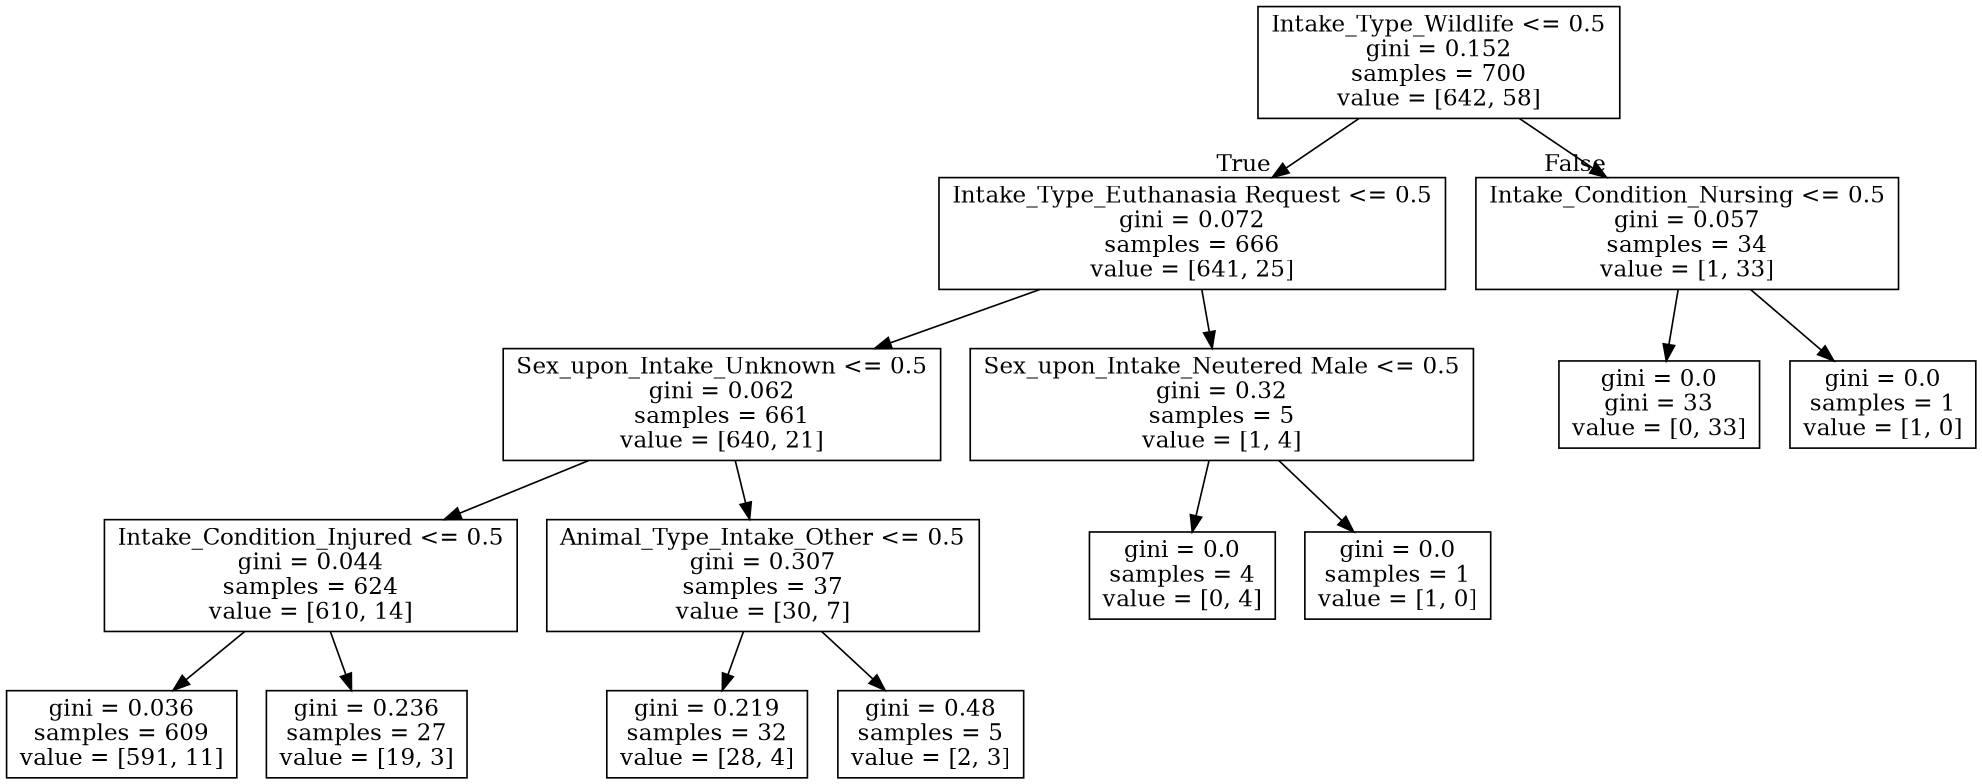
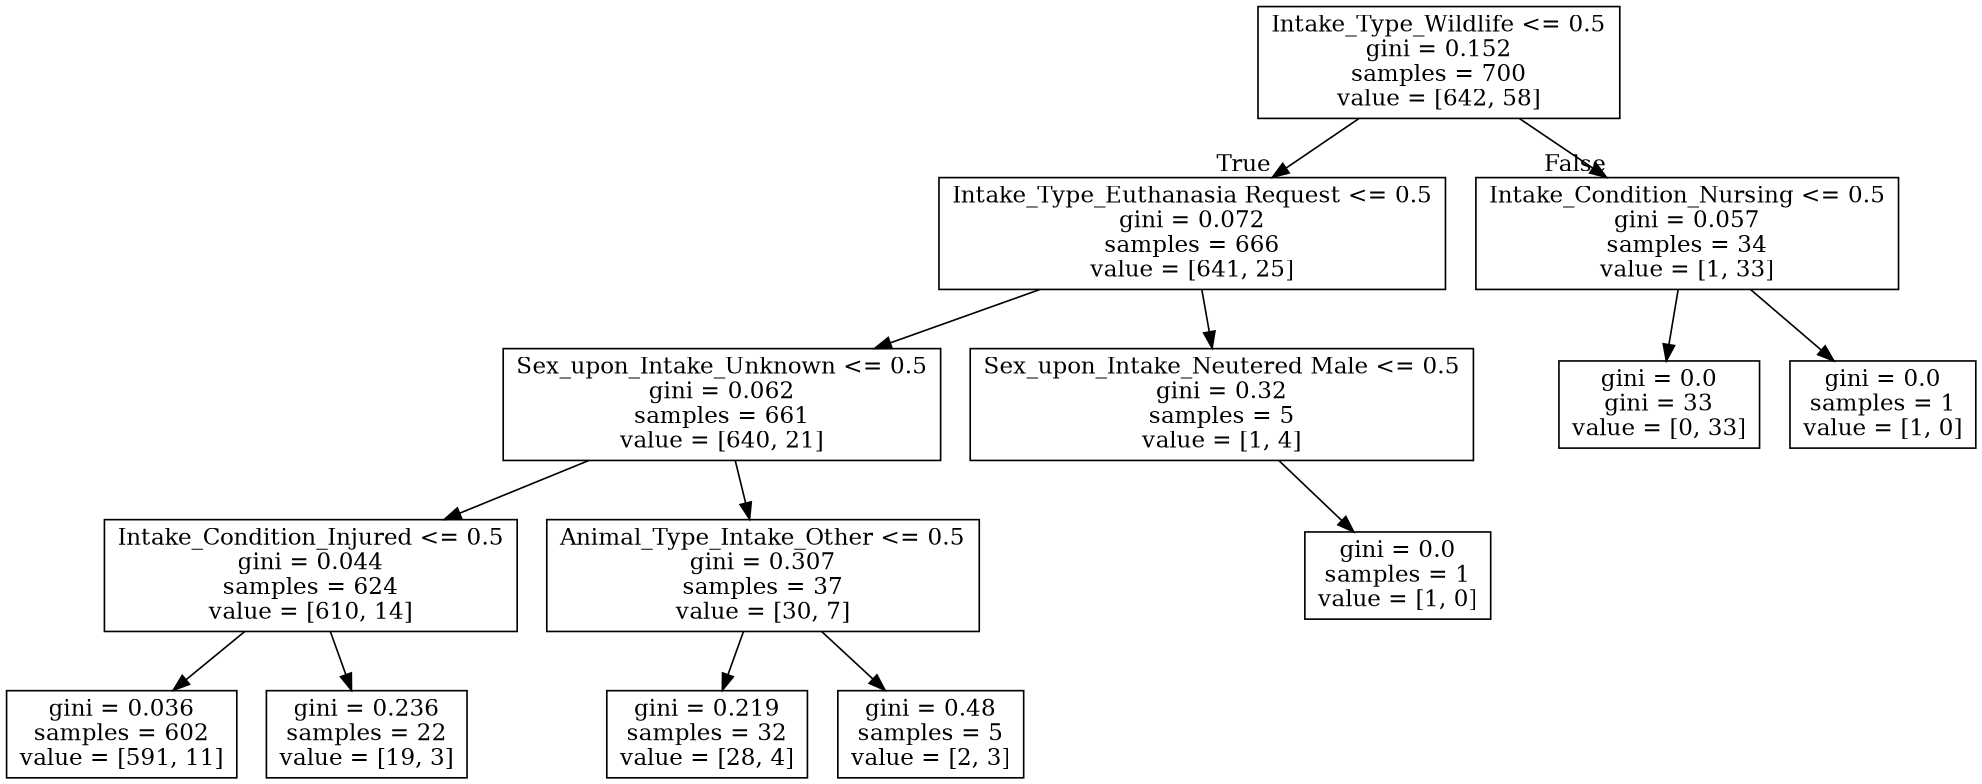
(1182, 576) -> none
(122, 734) -> (122, 734)
(367, 734) -> (367, 734)
